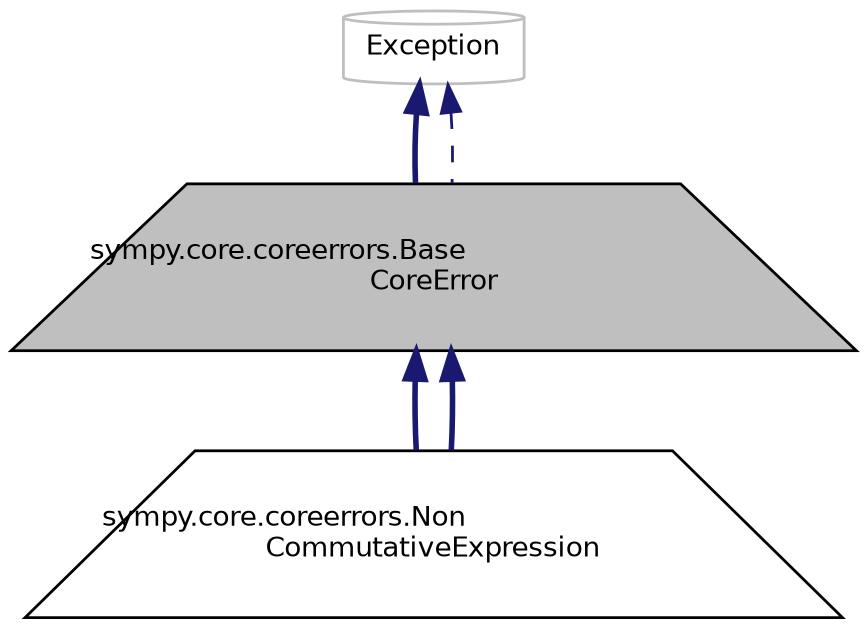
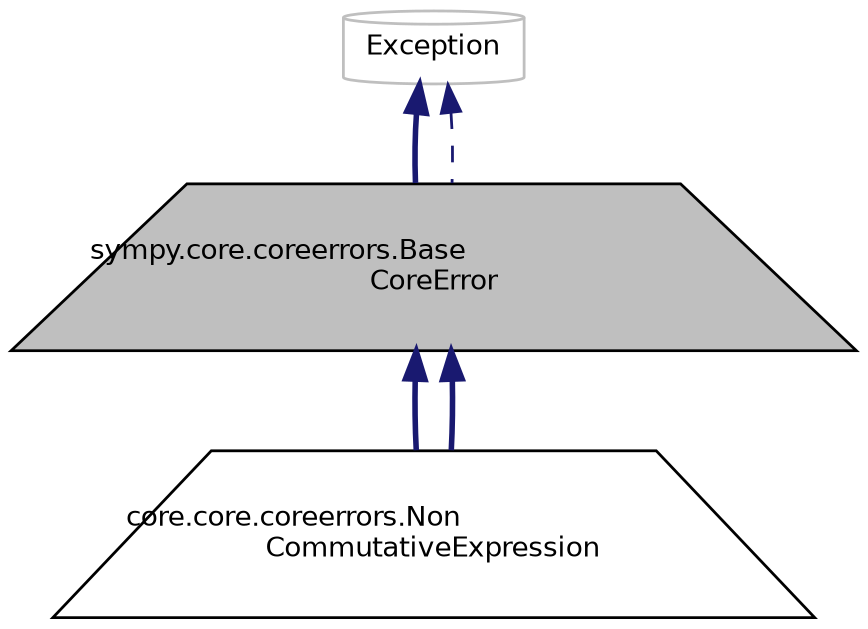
(434, 534) -> (434, 534)
